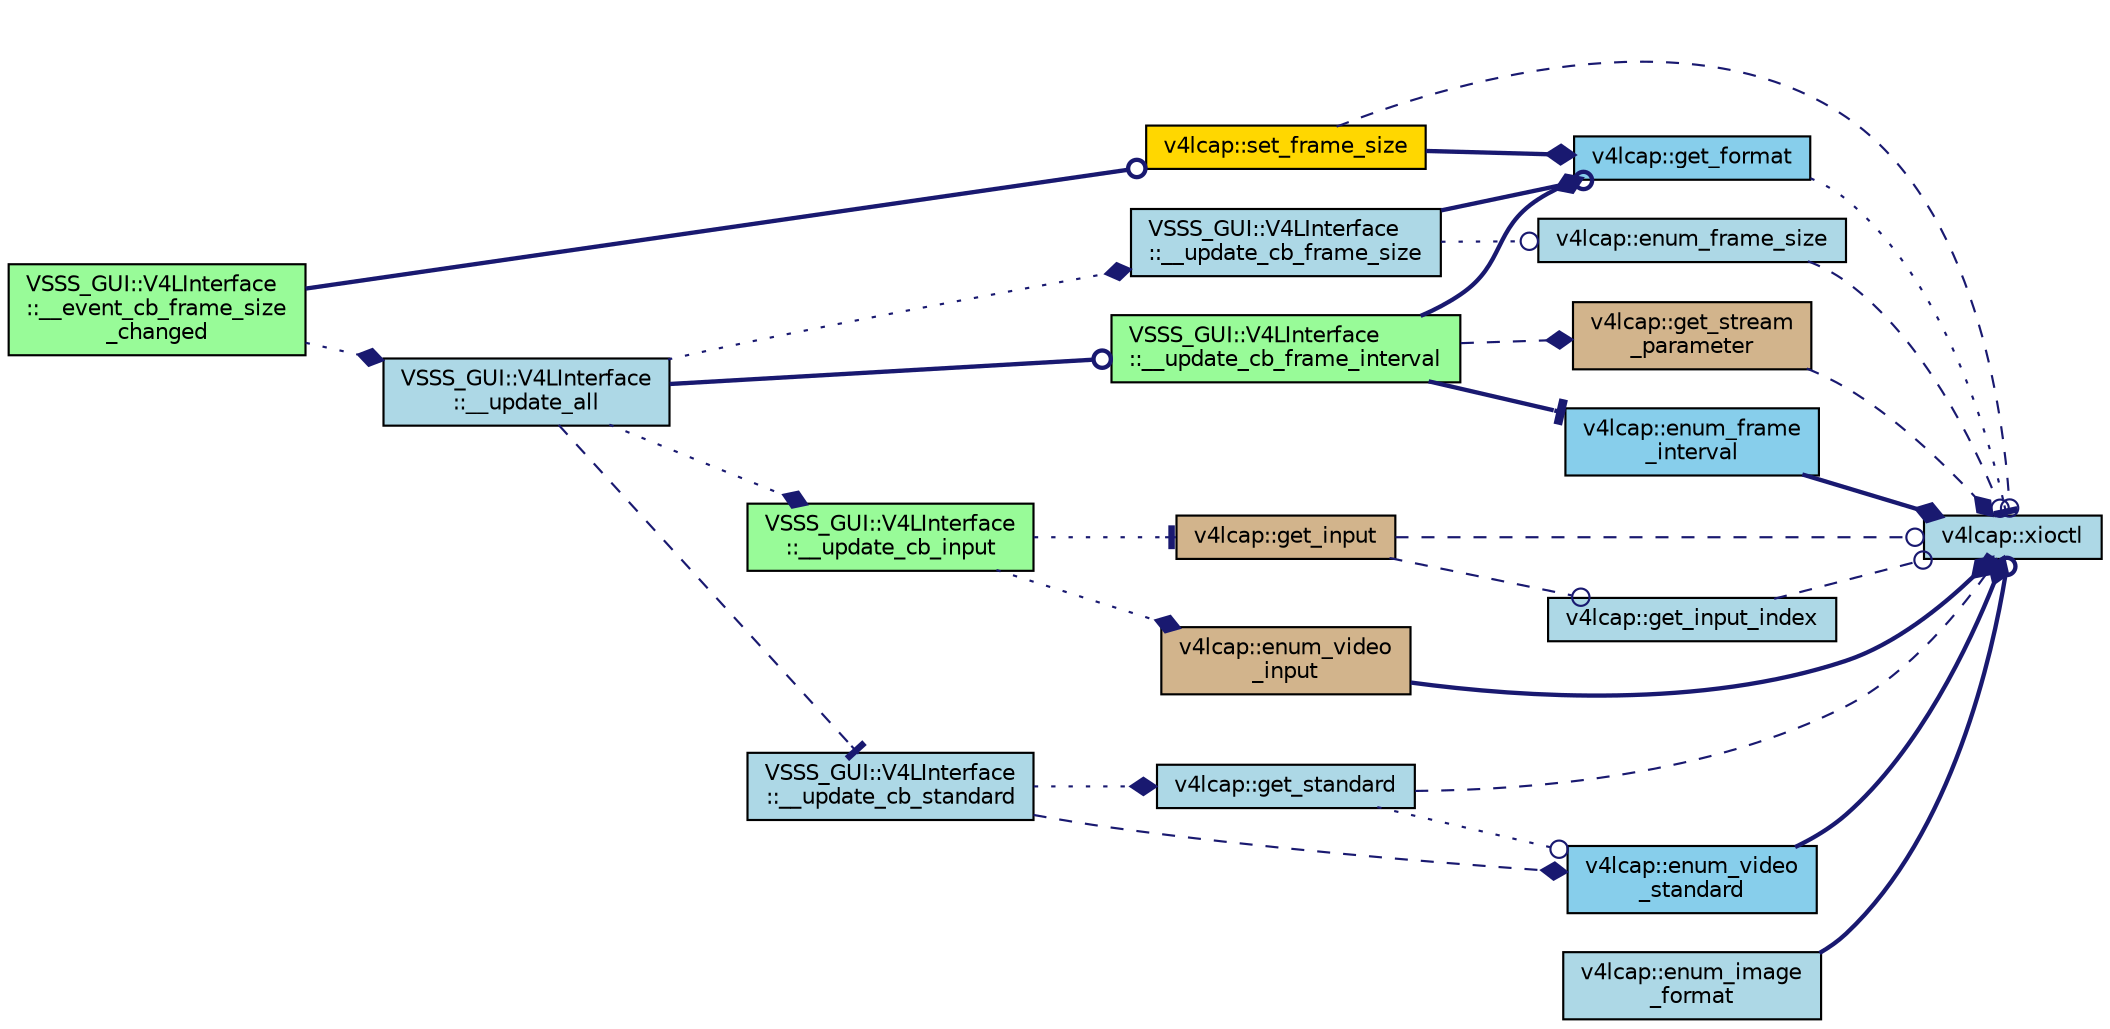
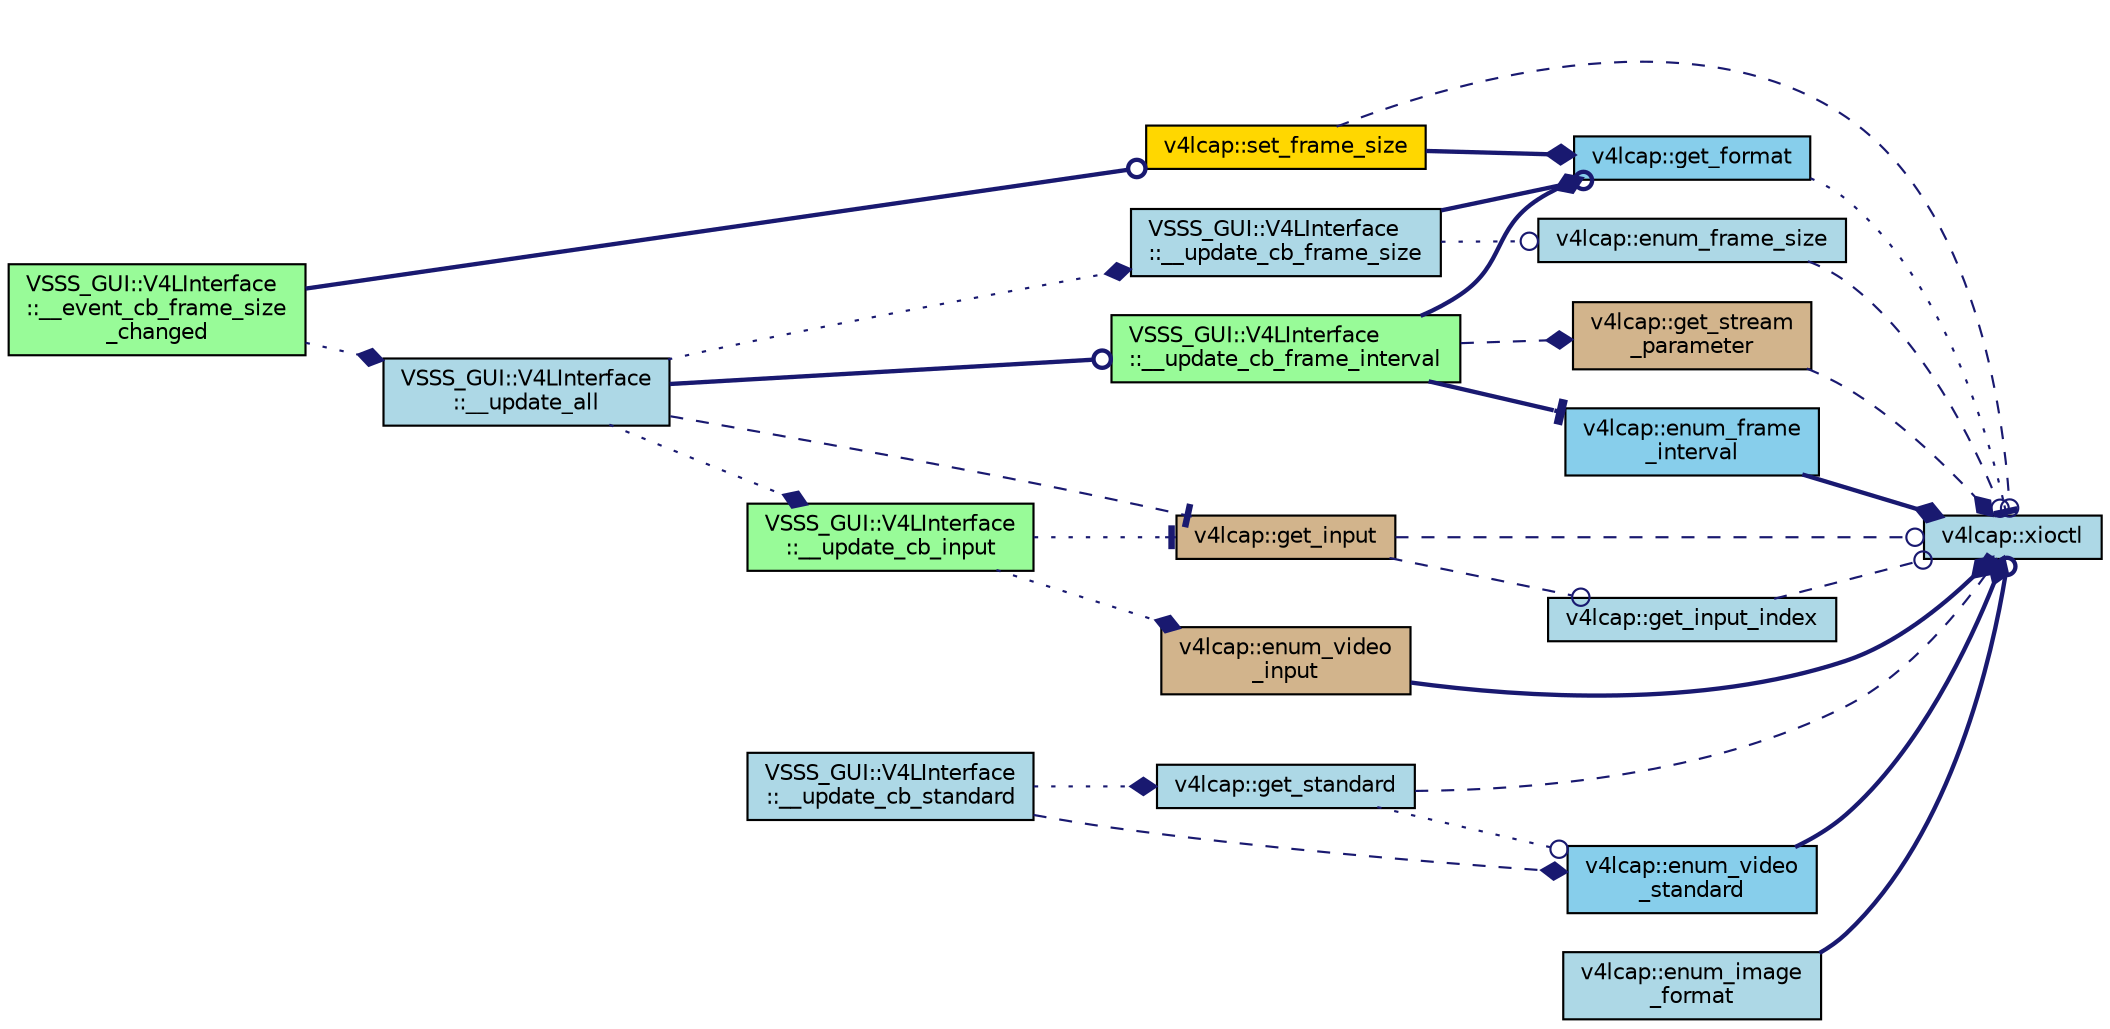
(705, 585) -> (926, 462)
